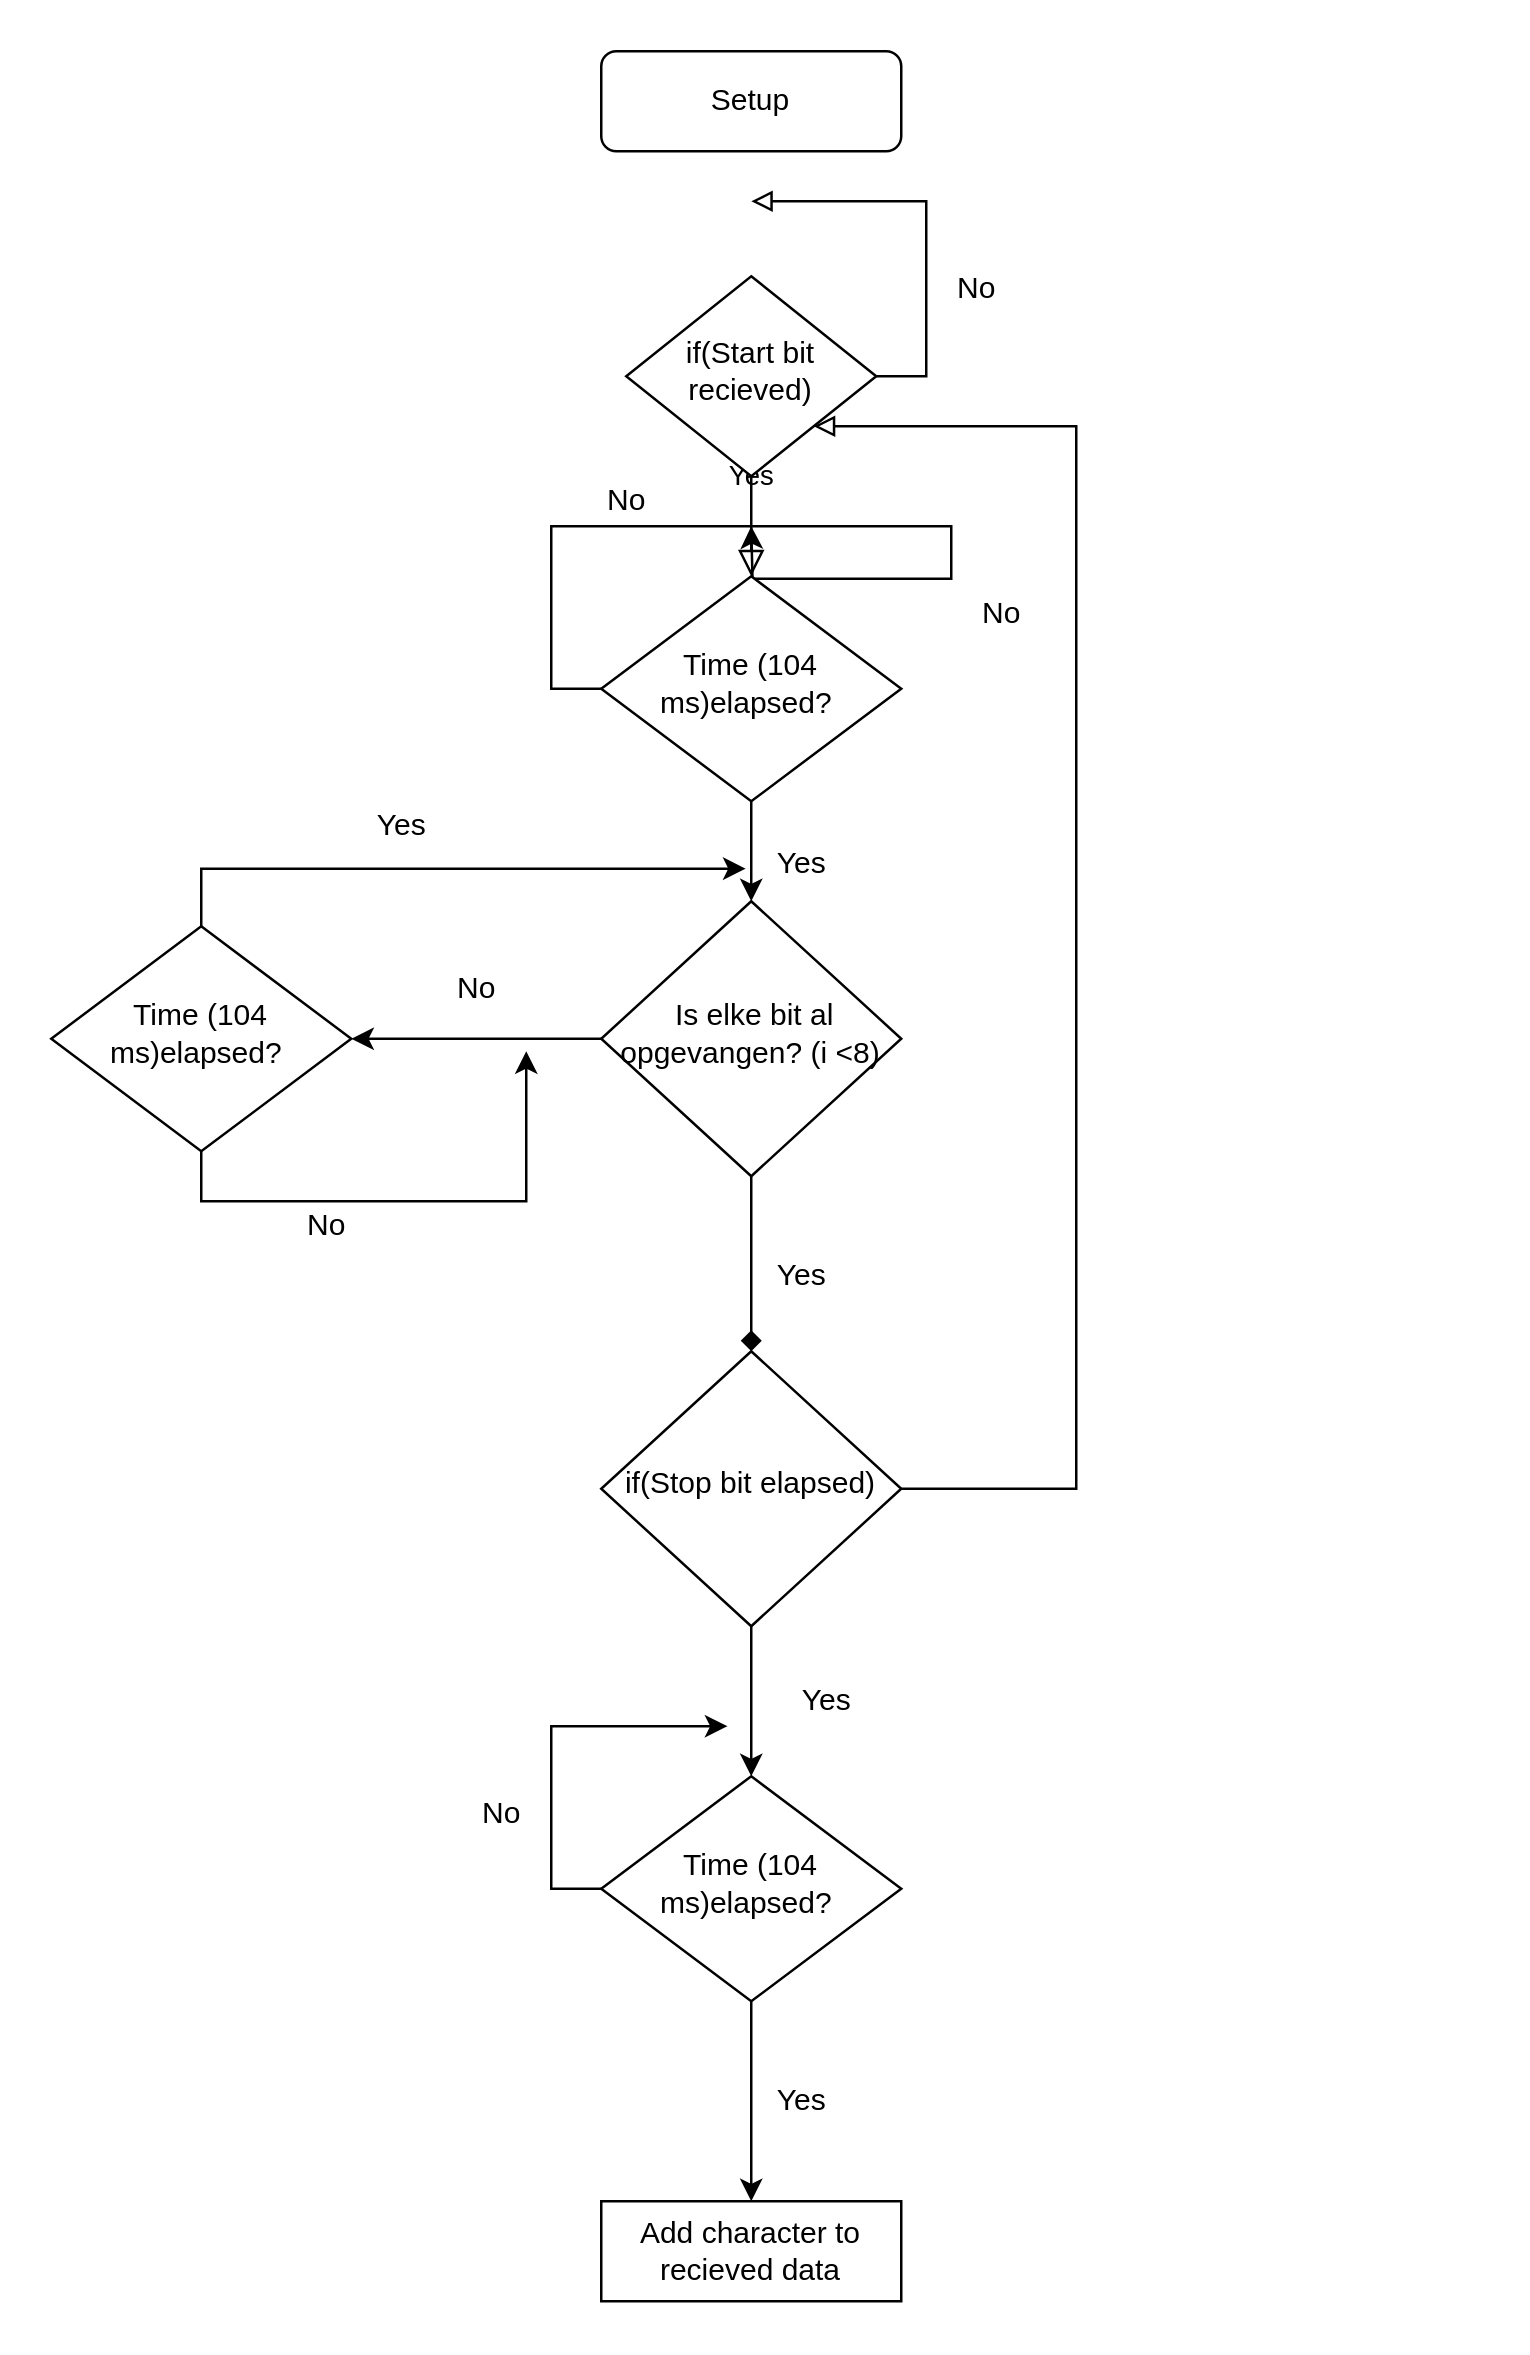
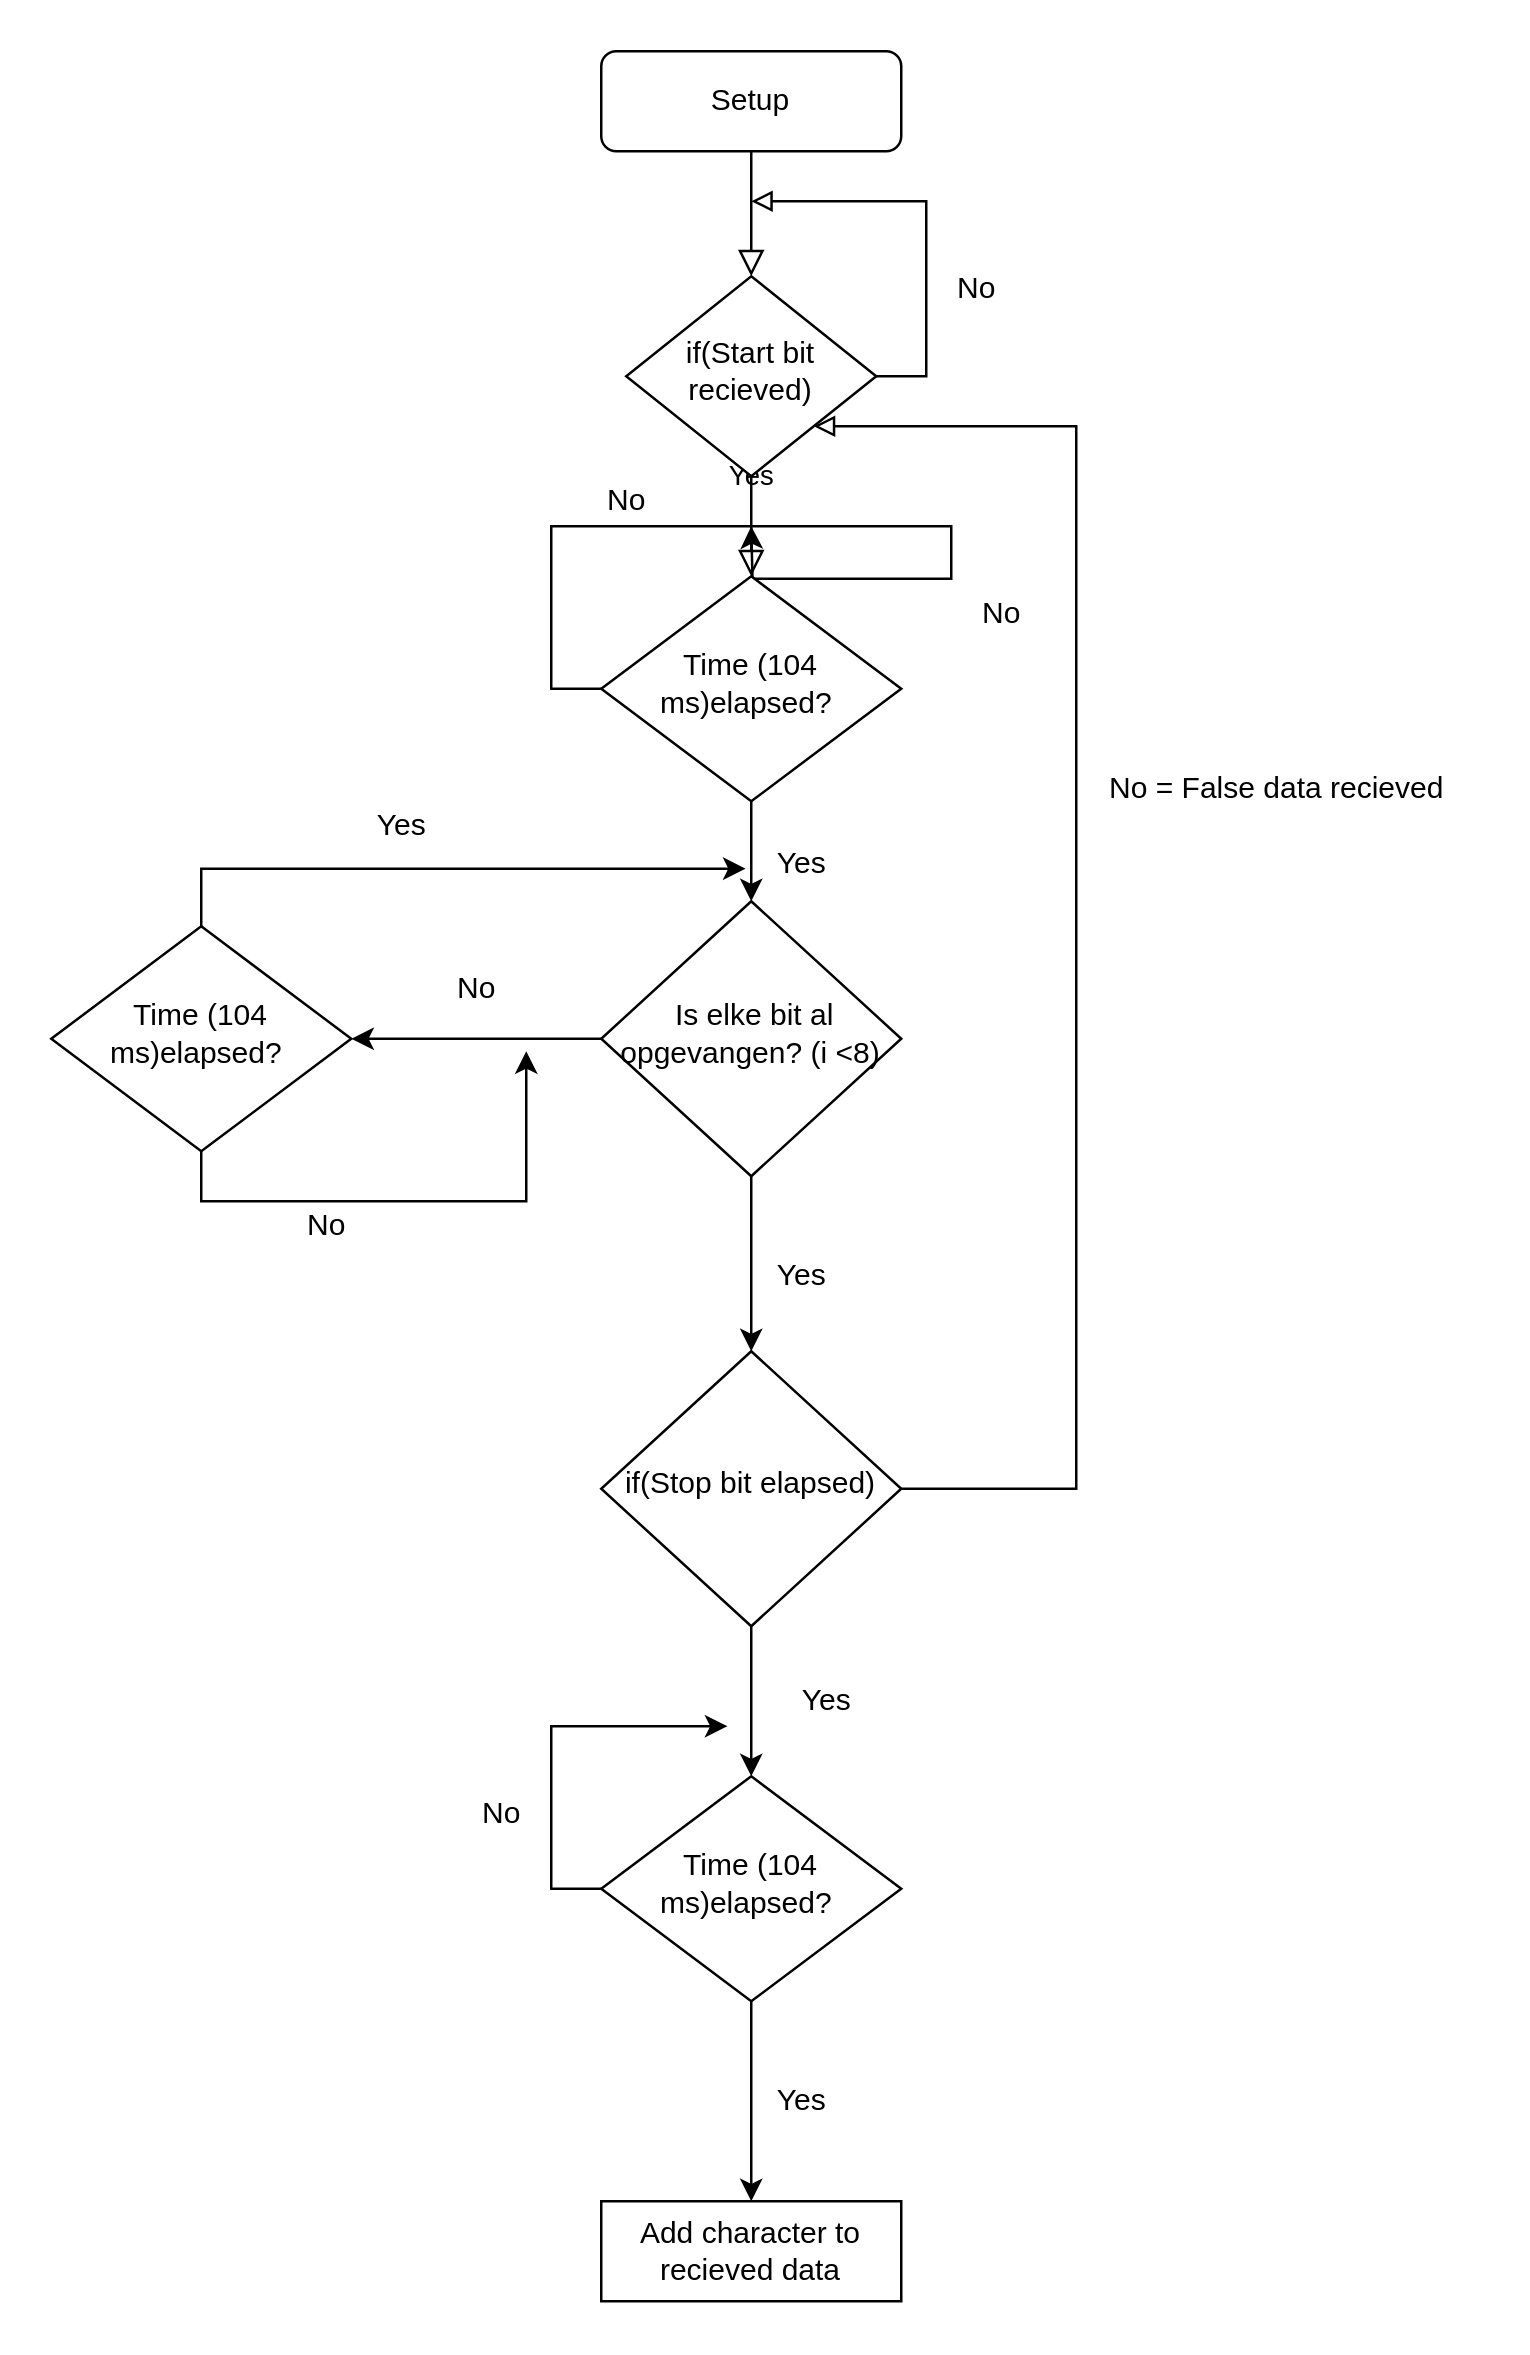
none -> (751, 201)
none -> (1276, 789)
(751, 1331) -> (751, 1332)
